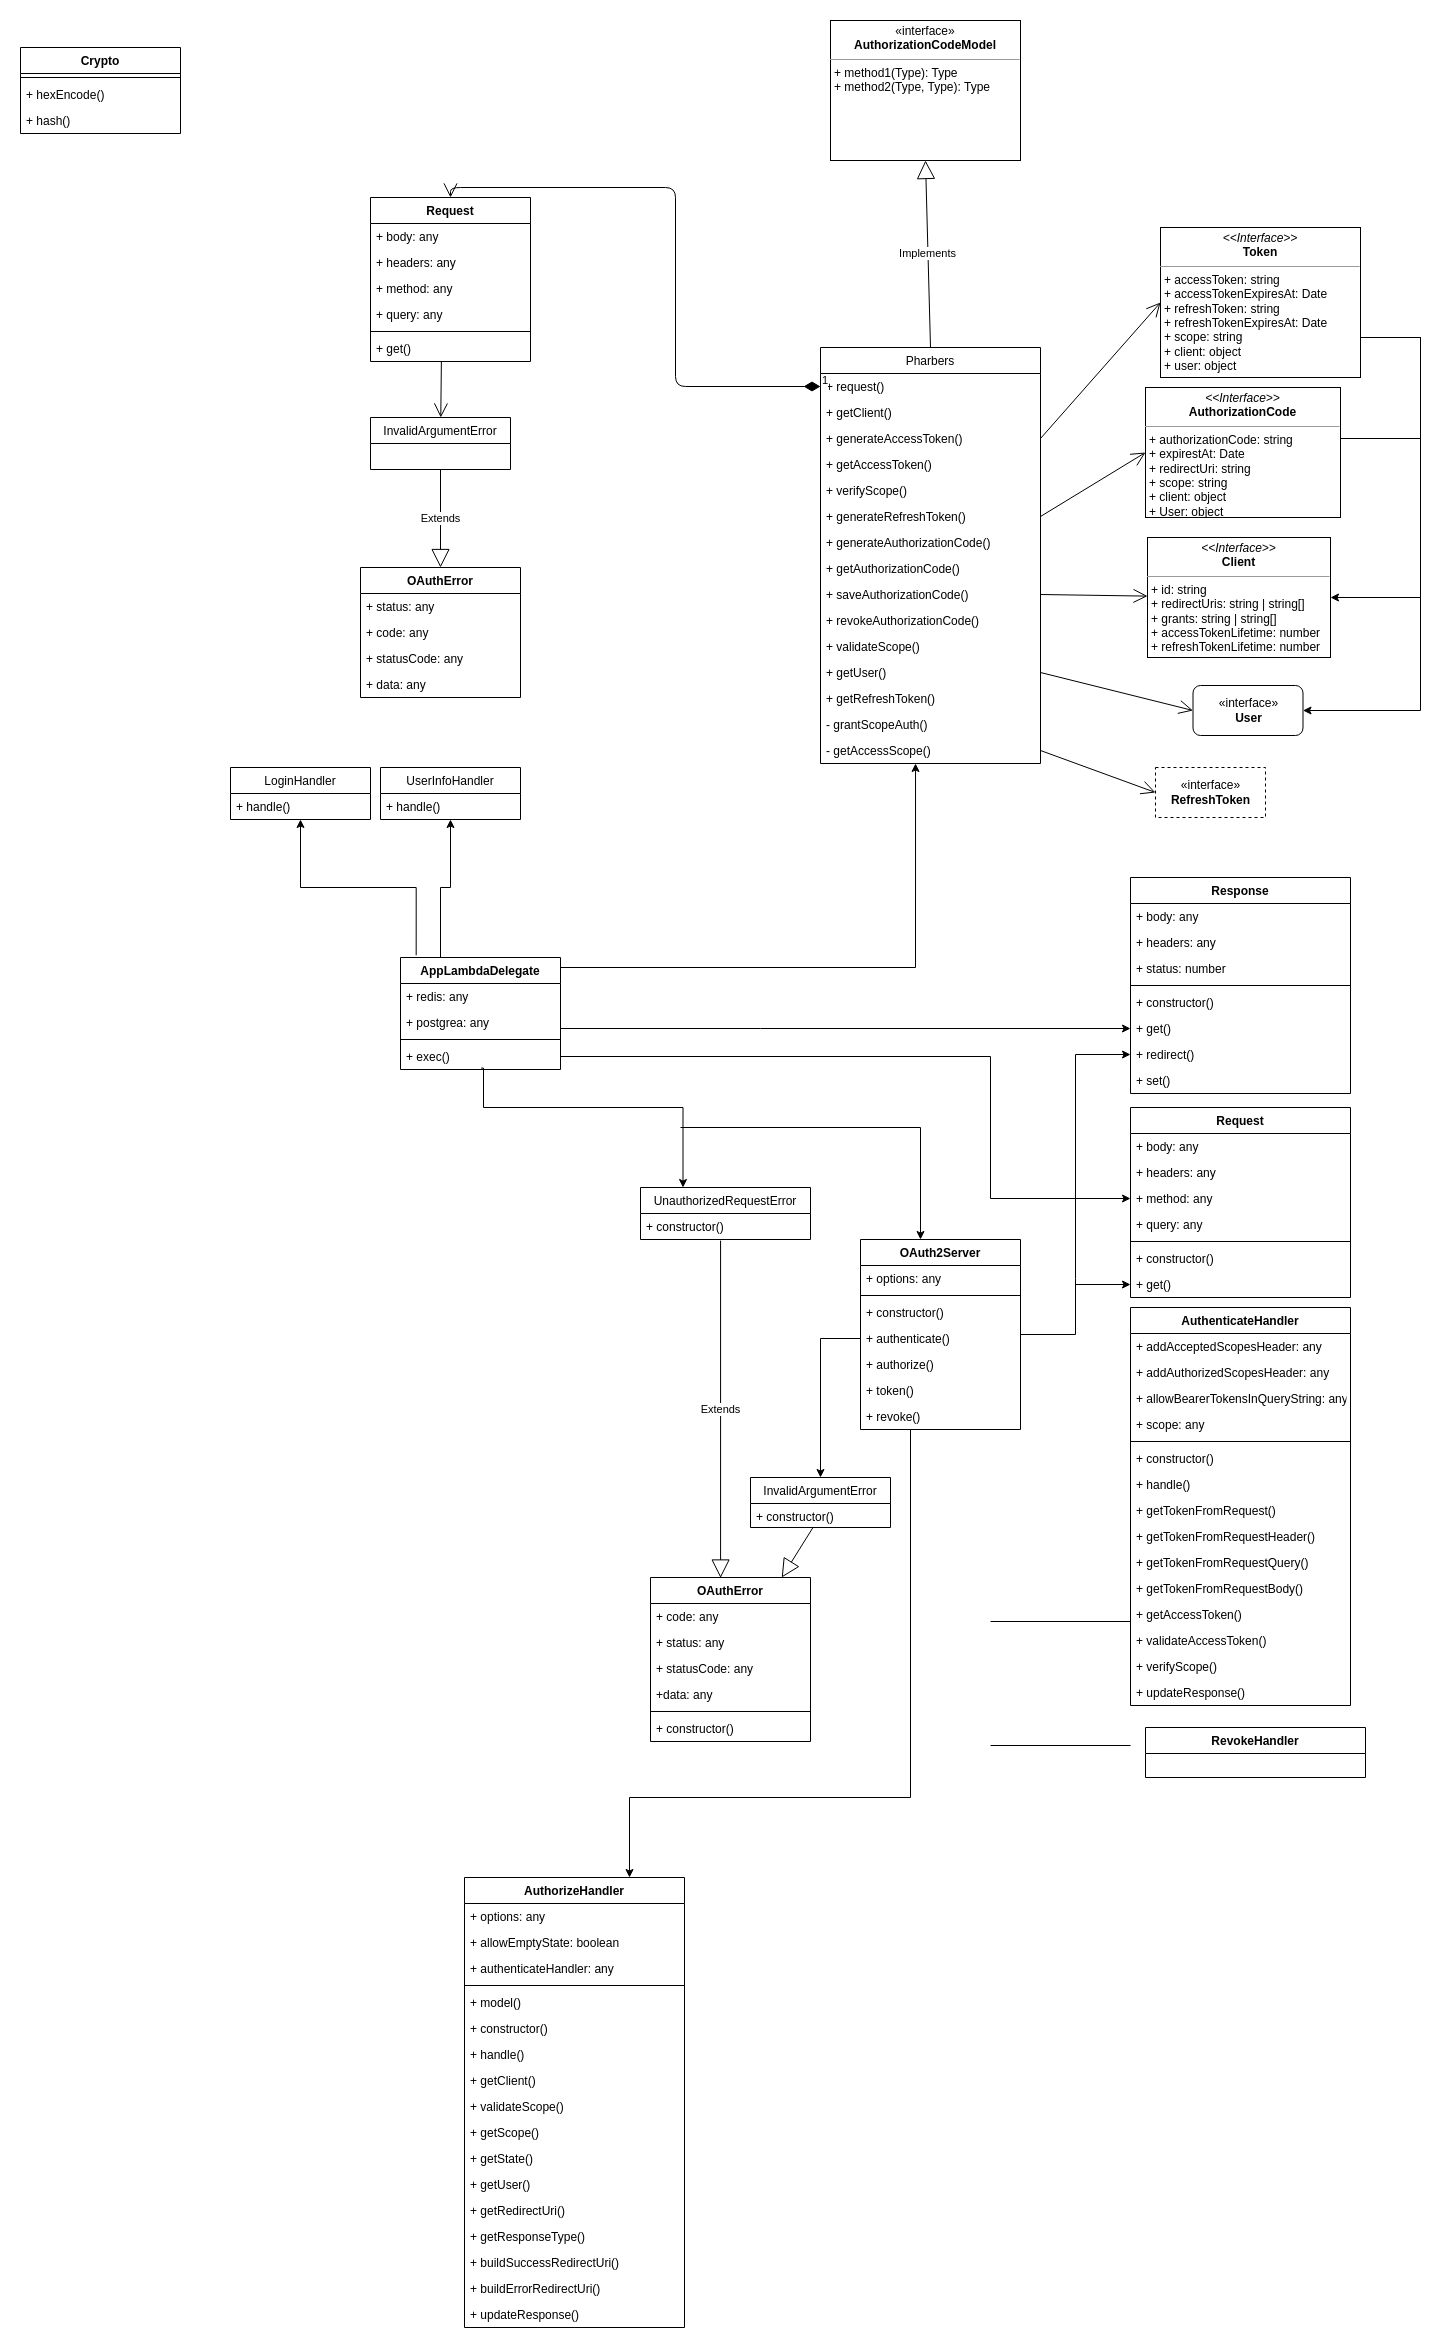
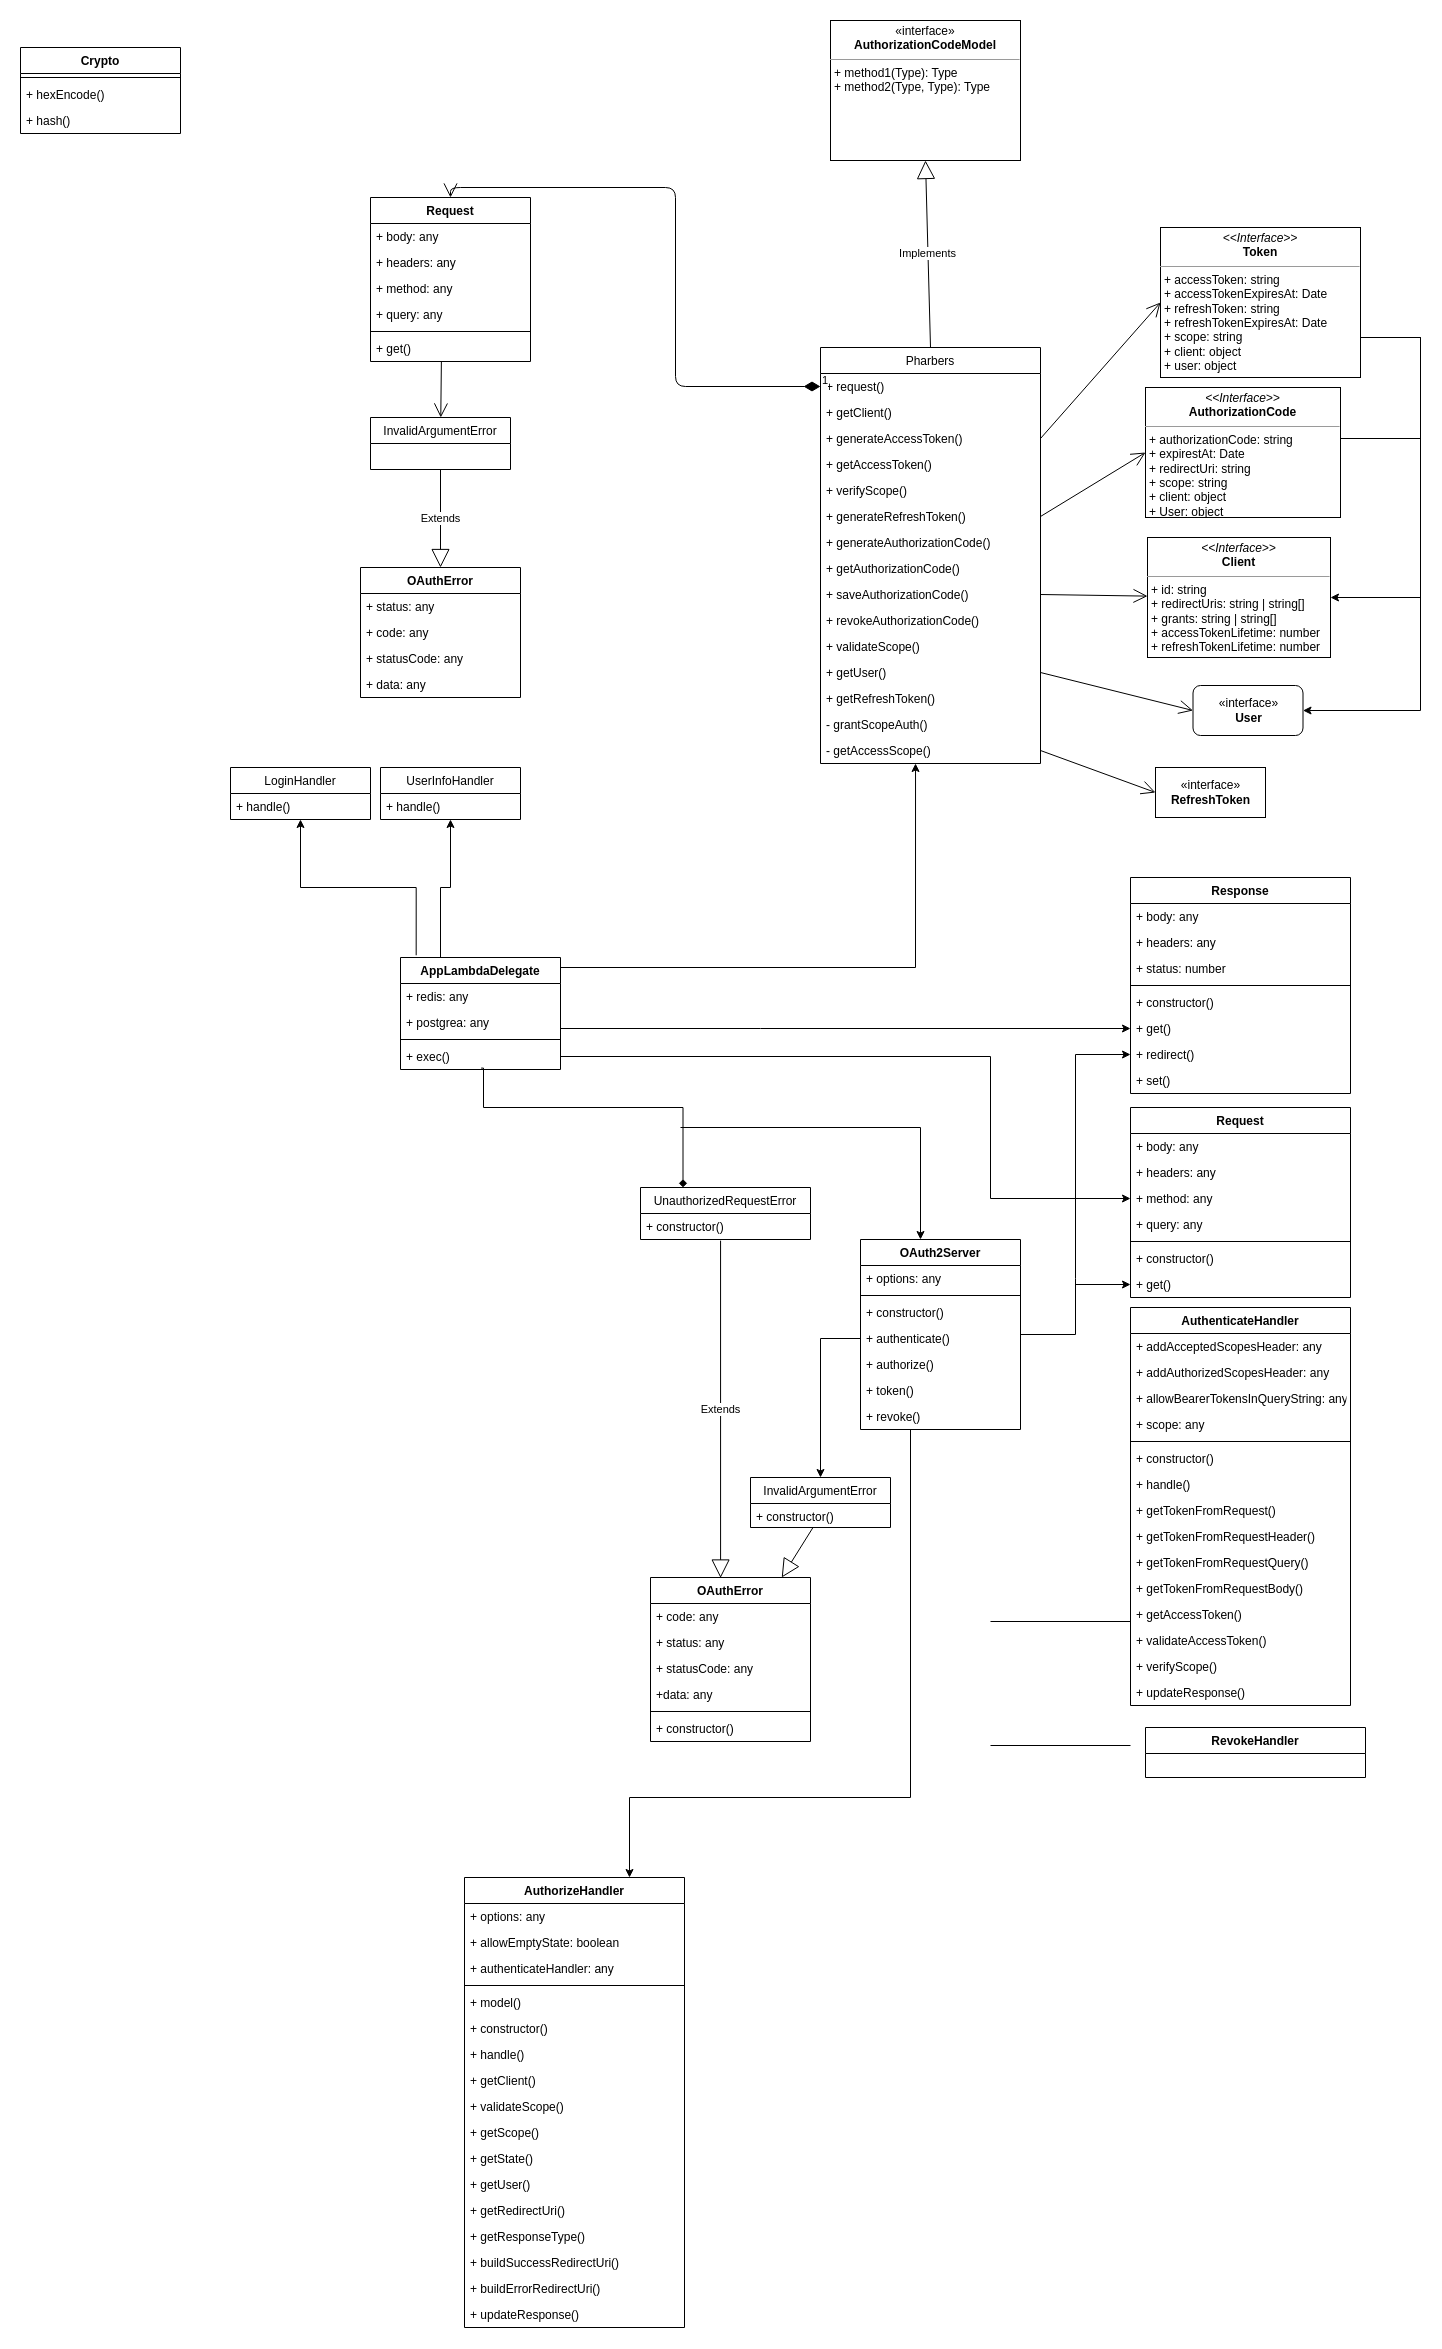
(1211, 793) -> (1211, 793)
(683, 1179) -> (683, 1178)
